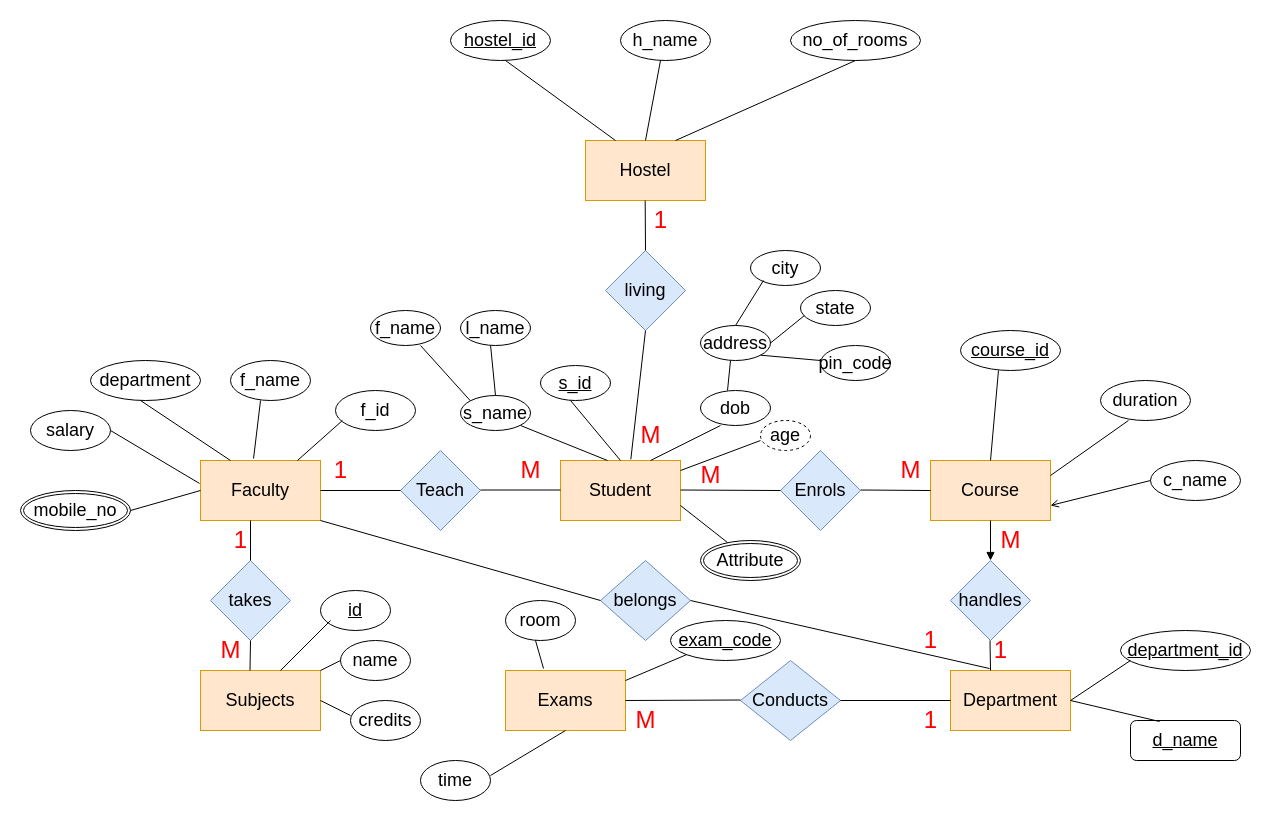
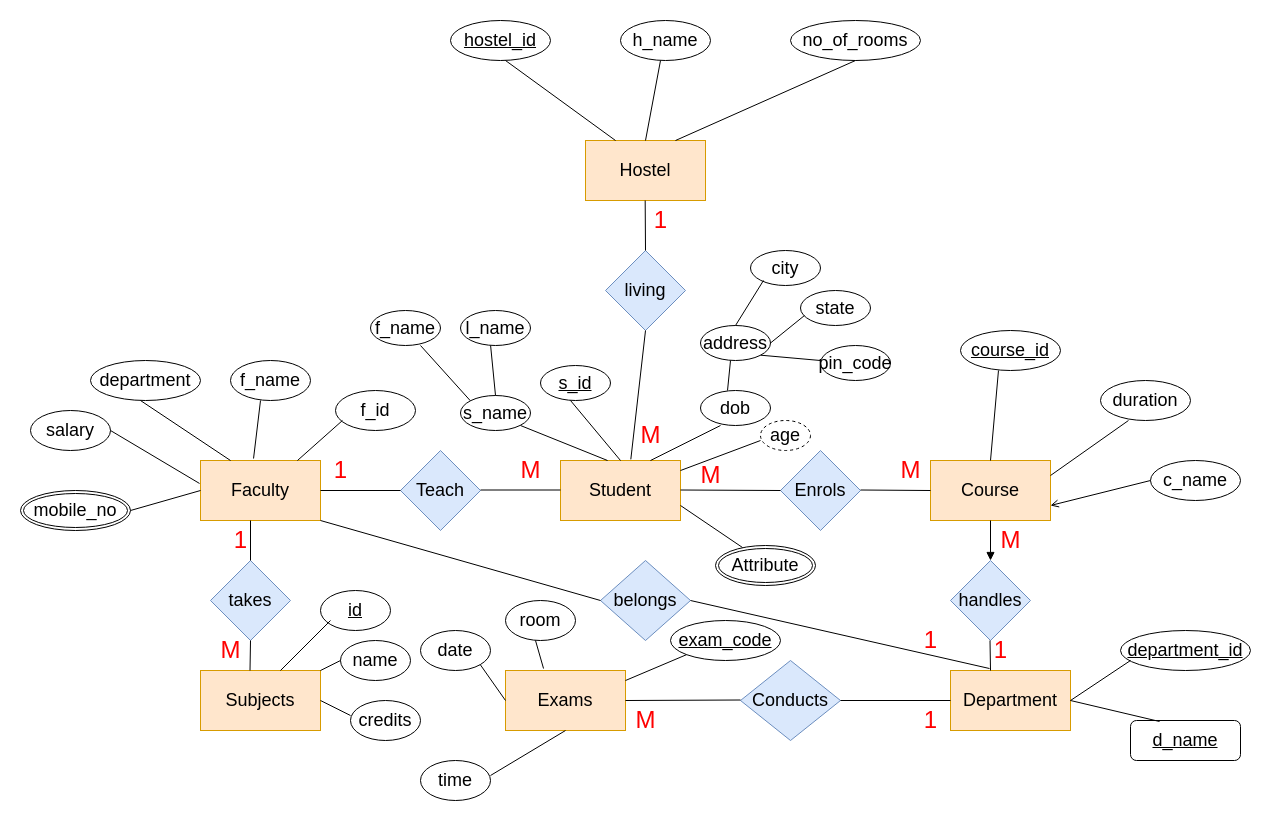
(751, 561) -> (766, 566)
none -> (456, 651)
none -> (493, 683)
